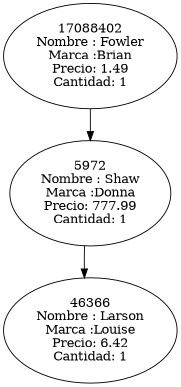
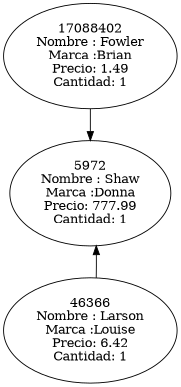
(84, 257) -> (96, 266)
